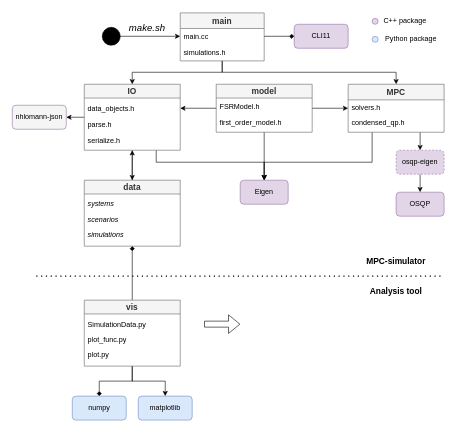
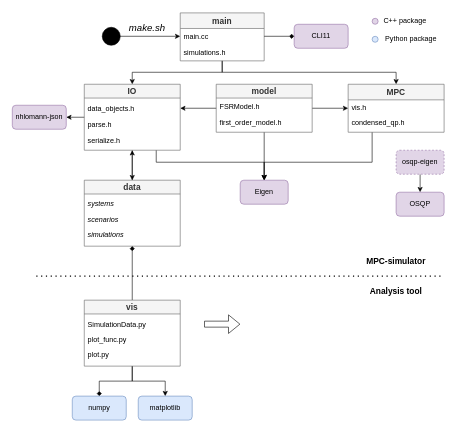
(368, 108) -> (360, 108)
(39, 117) -> (39, 117)
(420, 144) -> none
